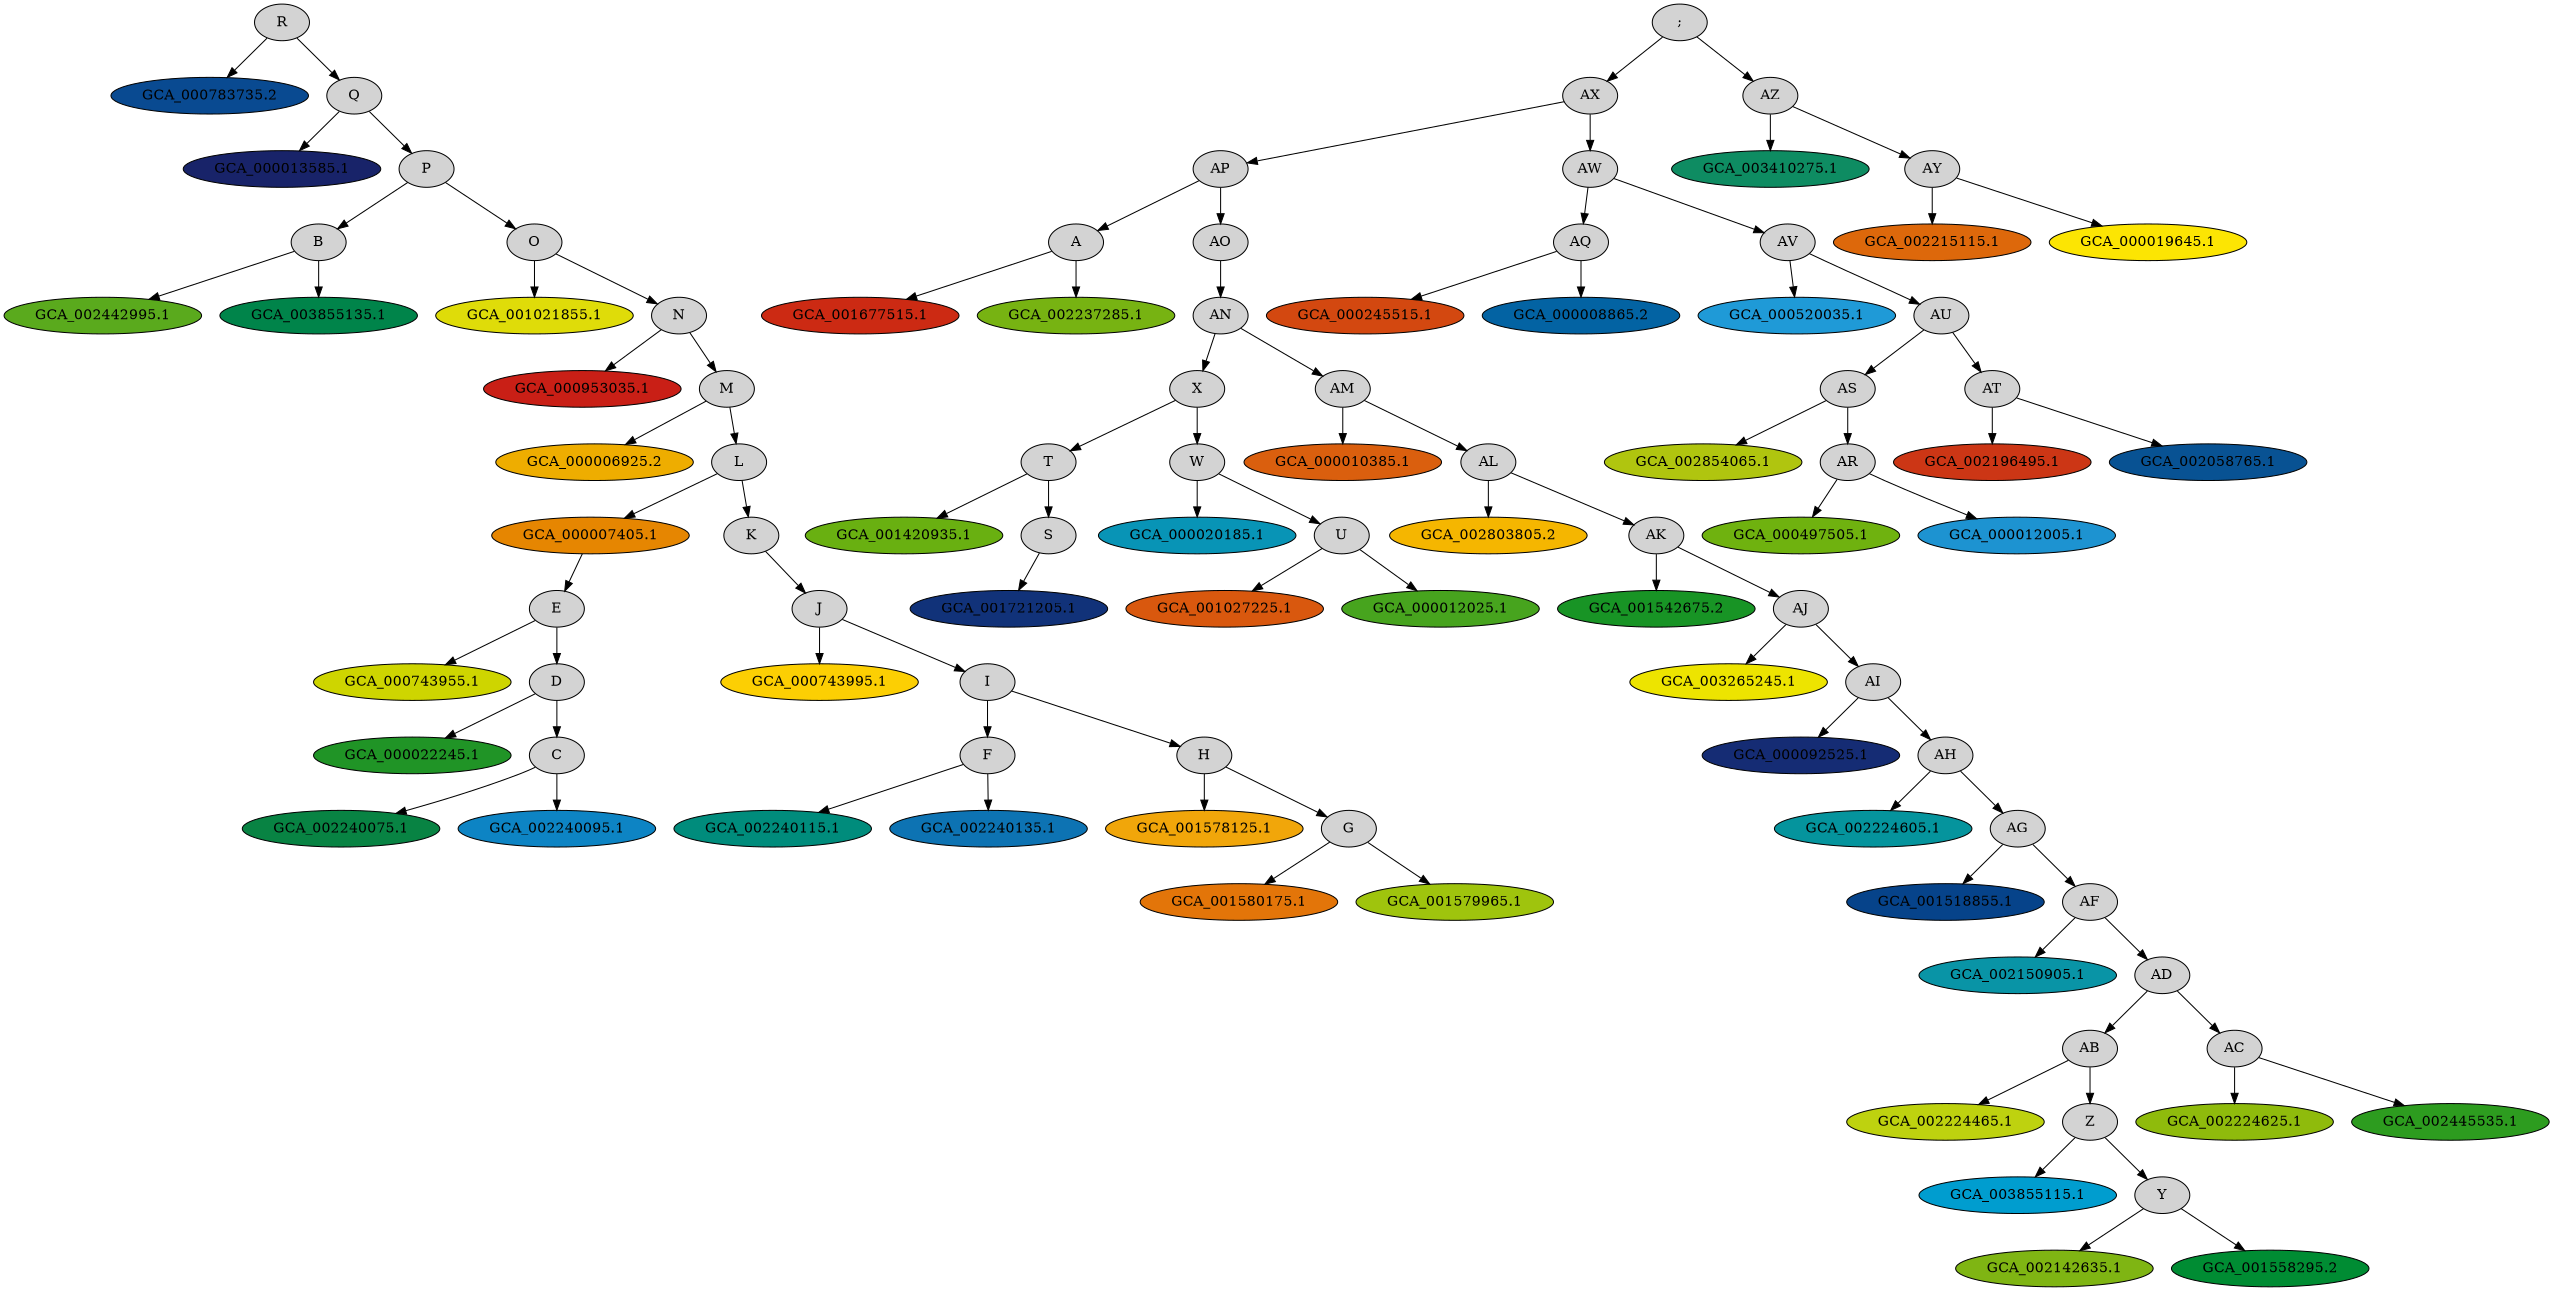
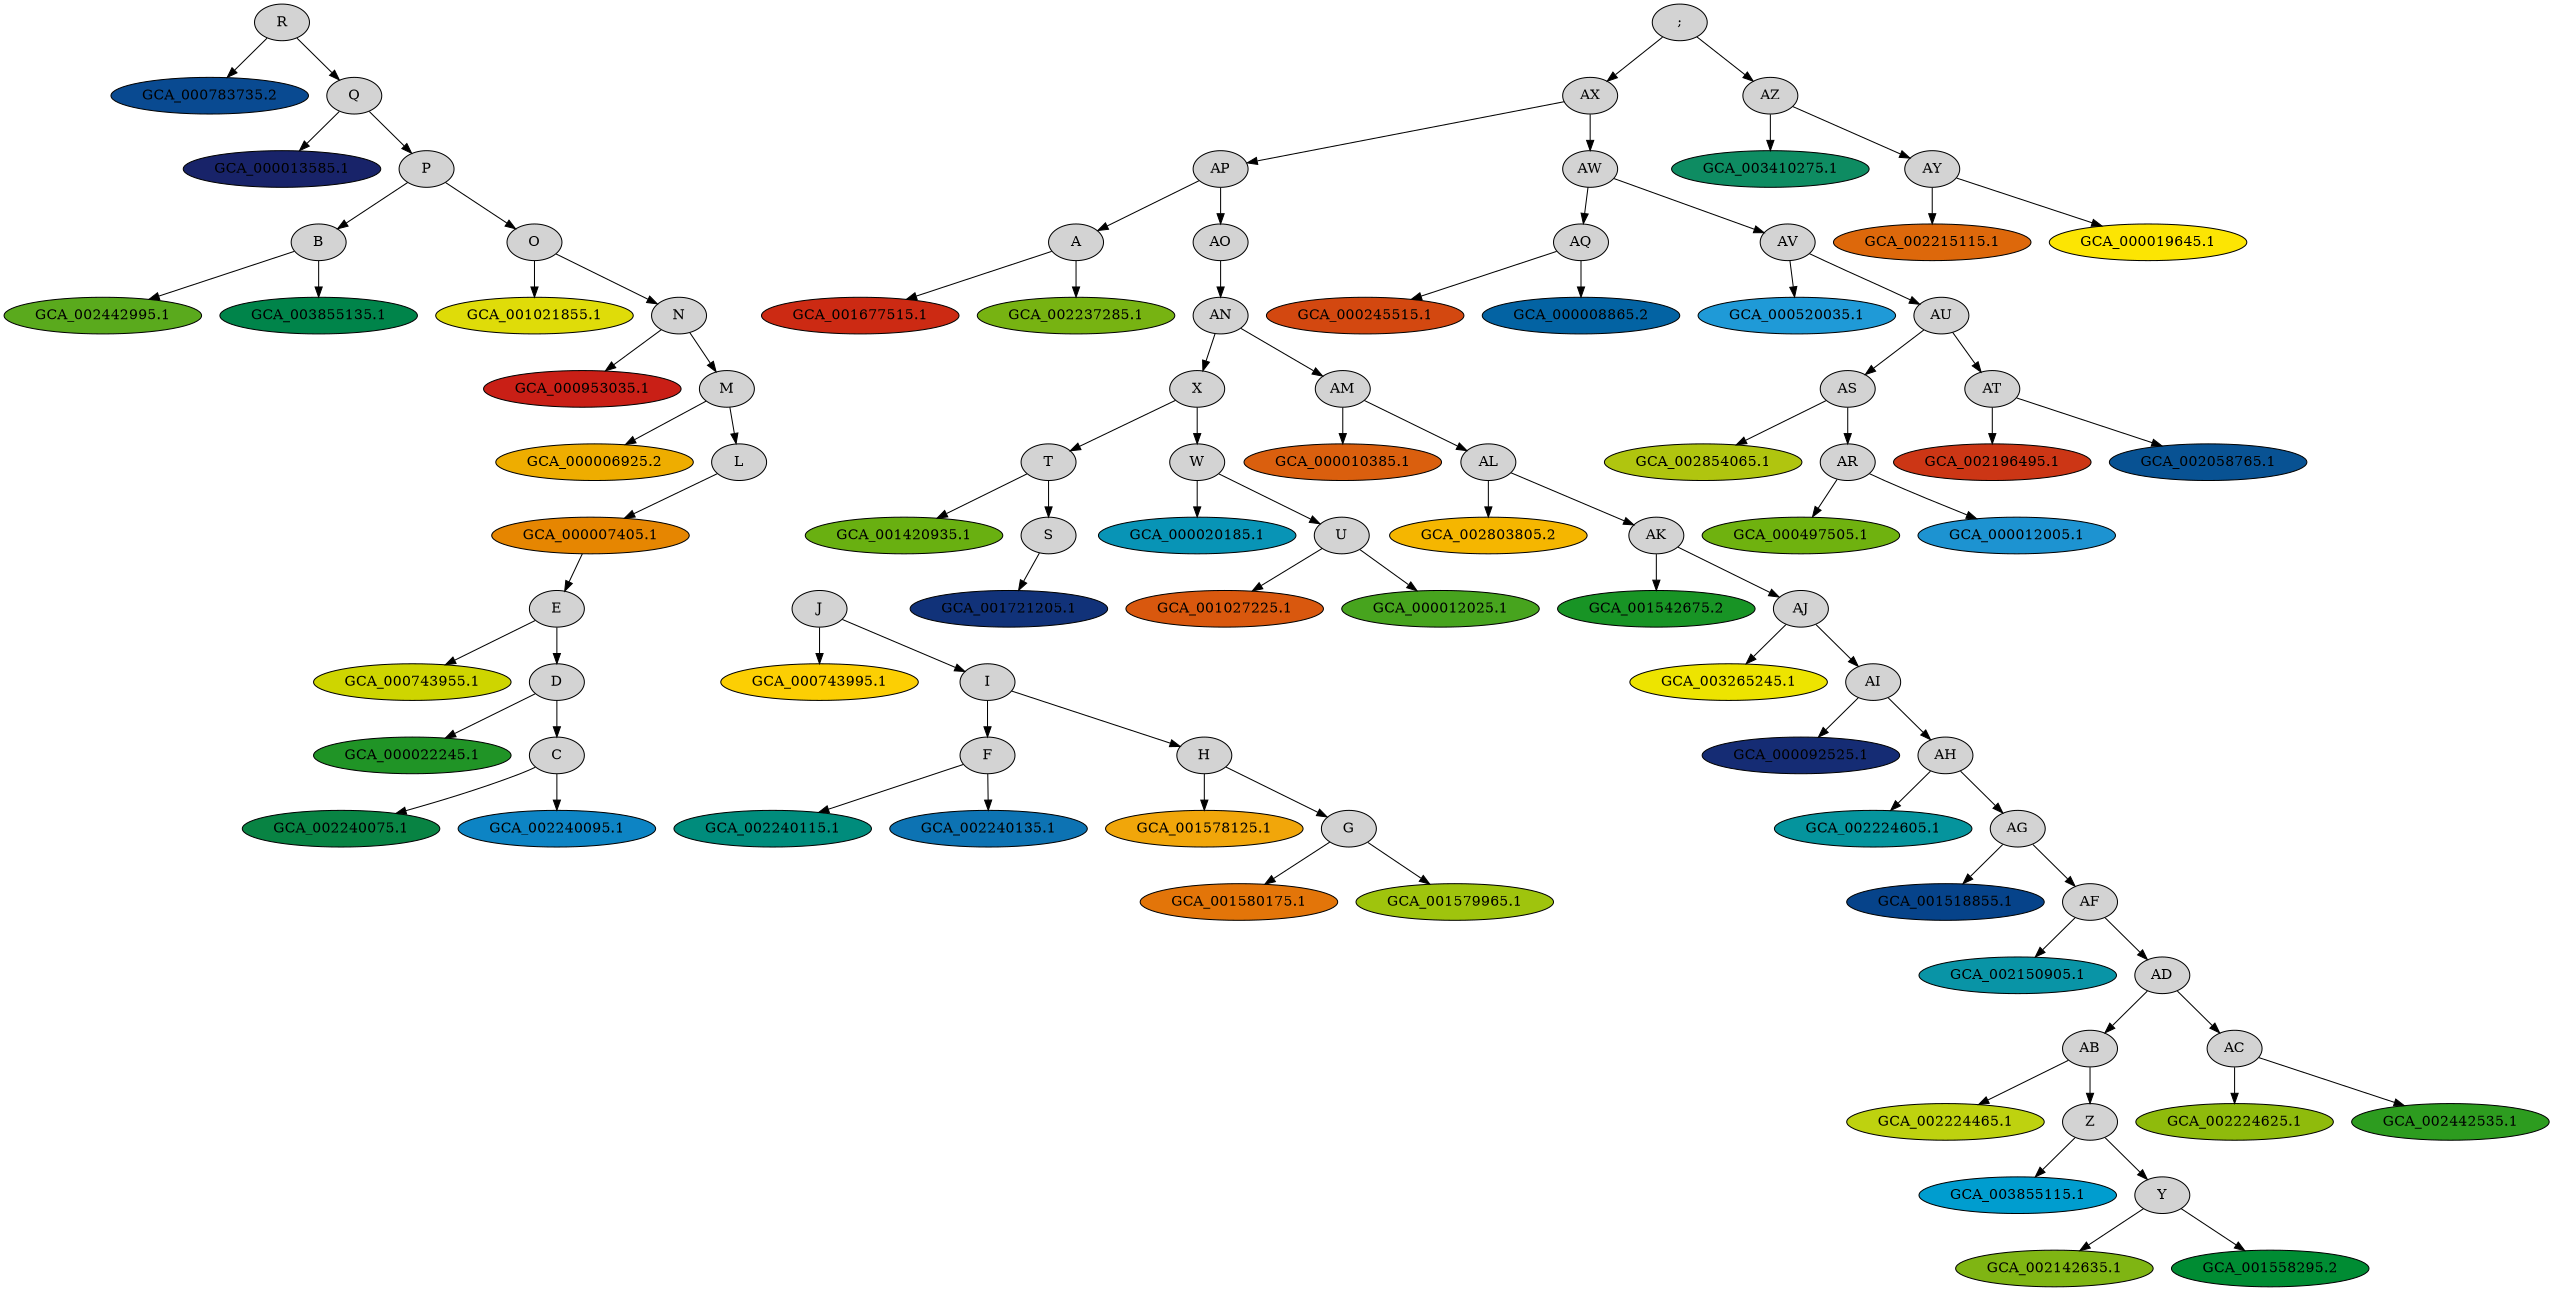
(751, 535) -> none
(2450, 1122) -> (2450, 1122)
